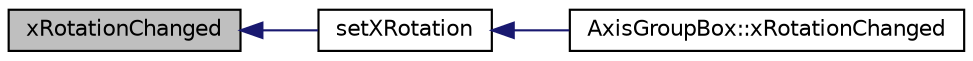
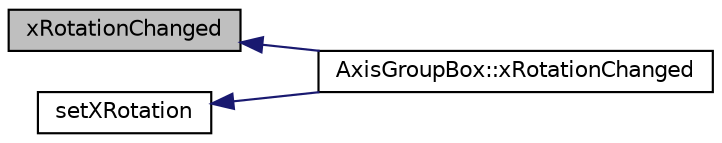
(290, 30) -> (291, 48)
